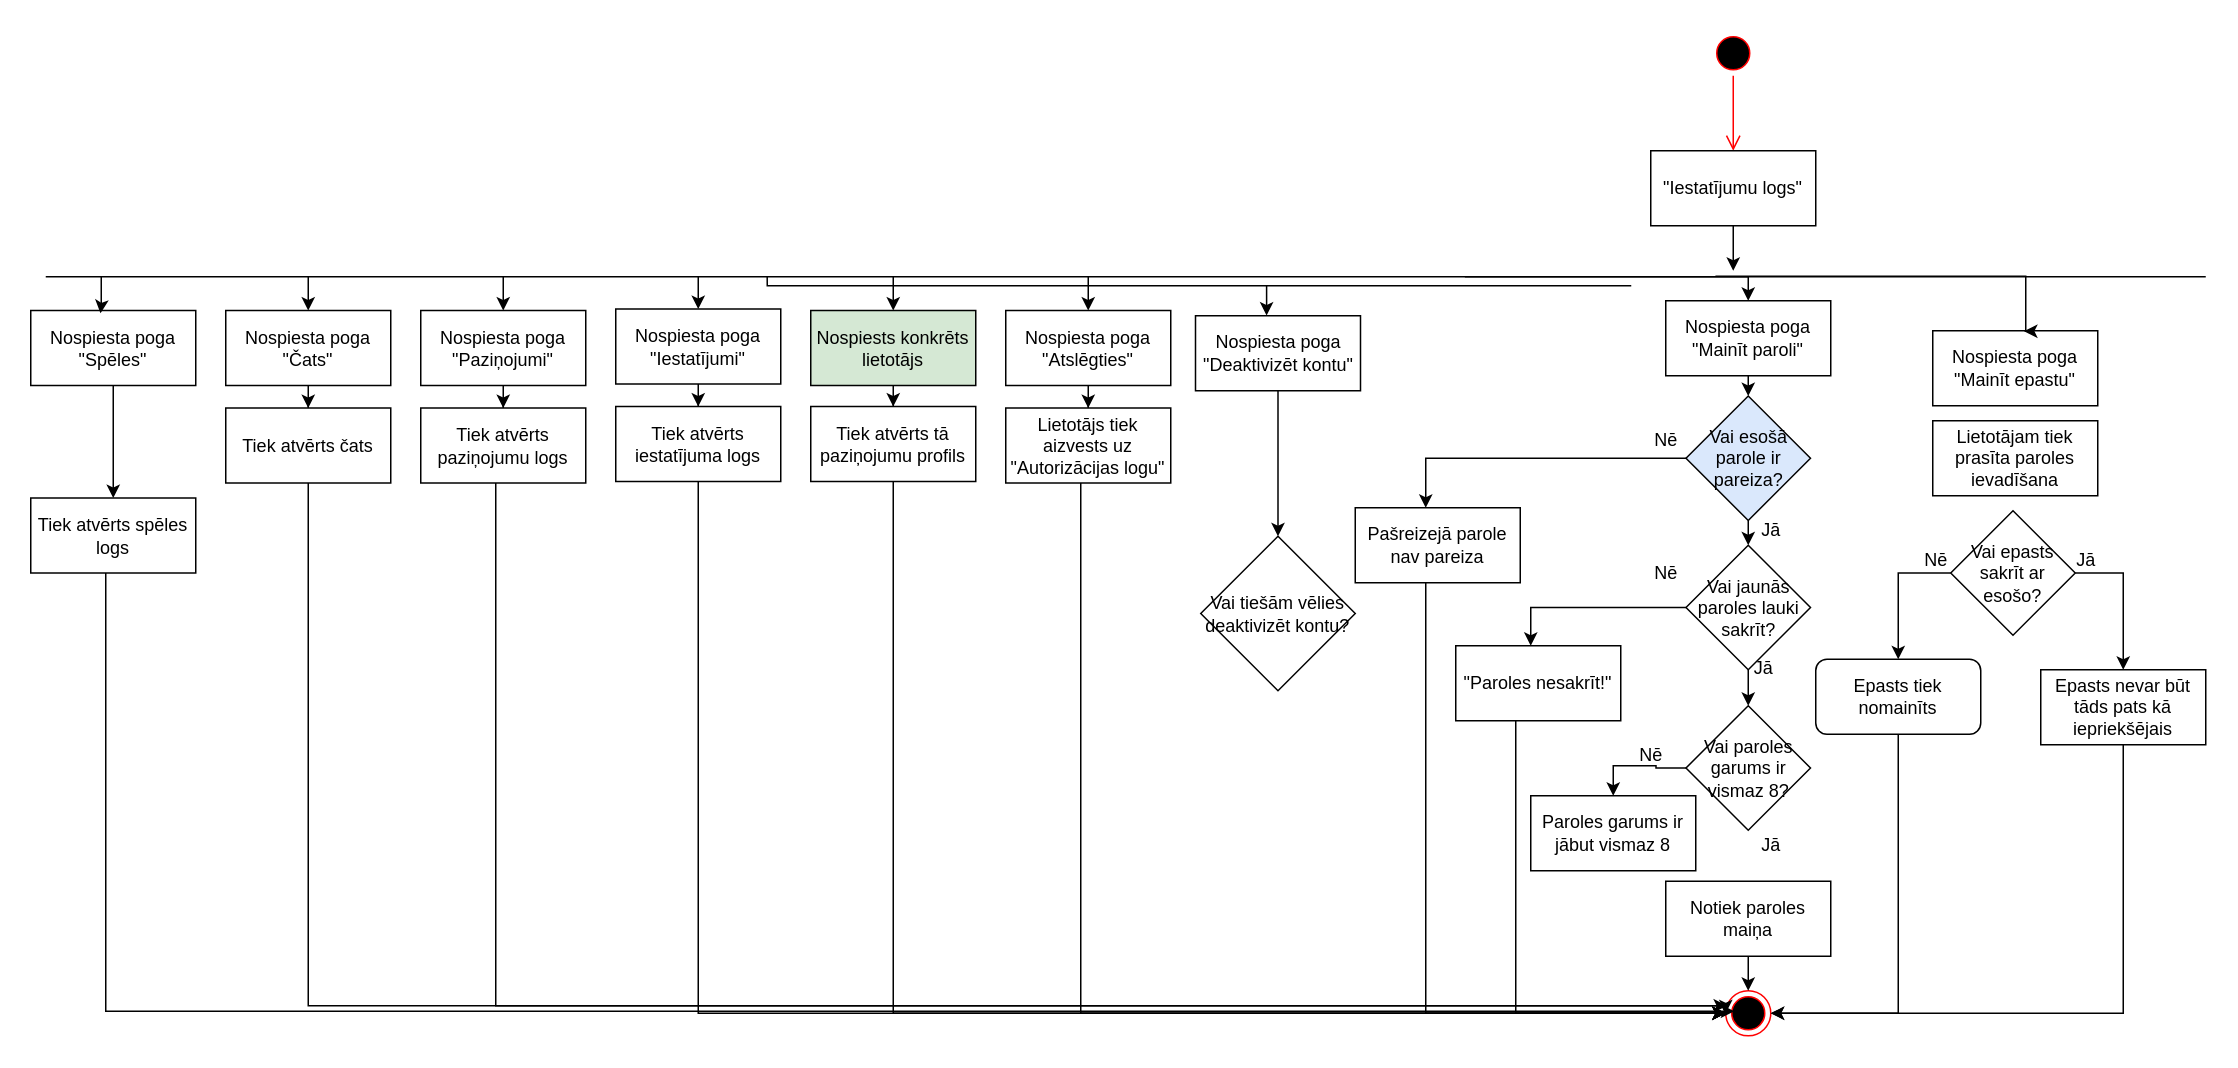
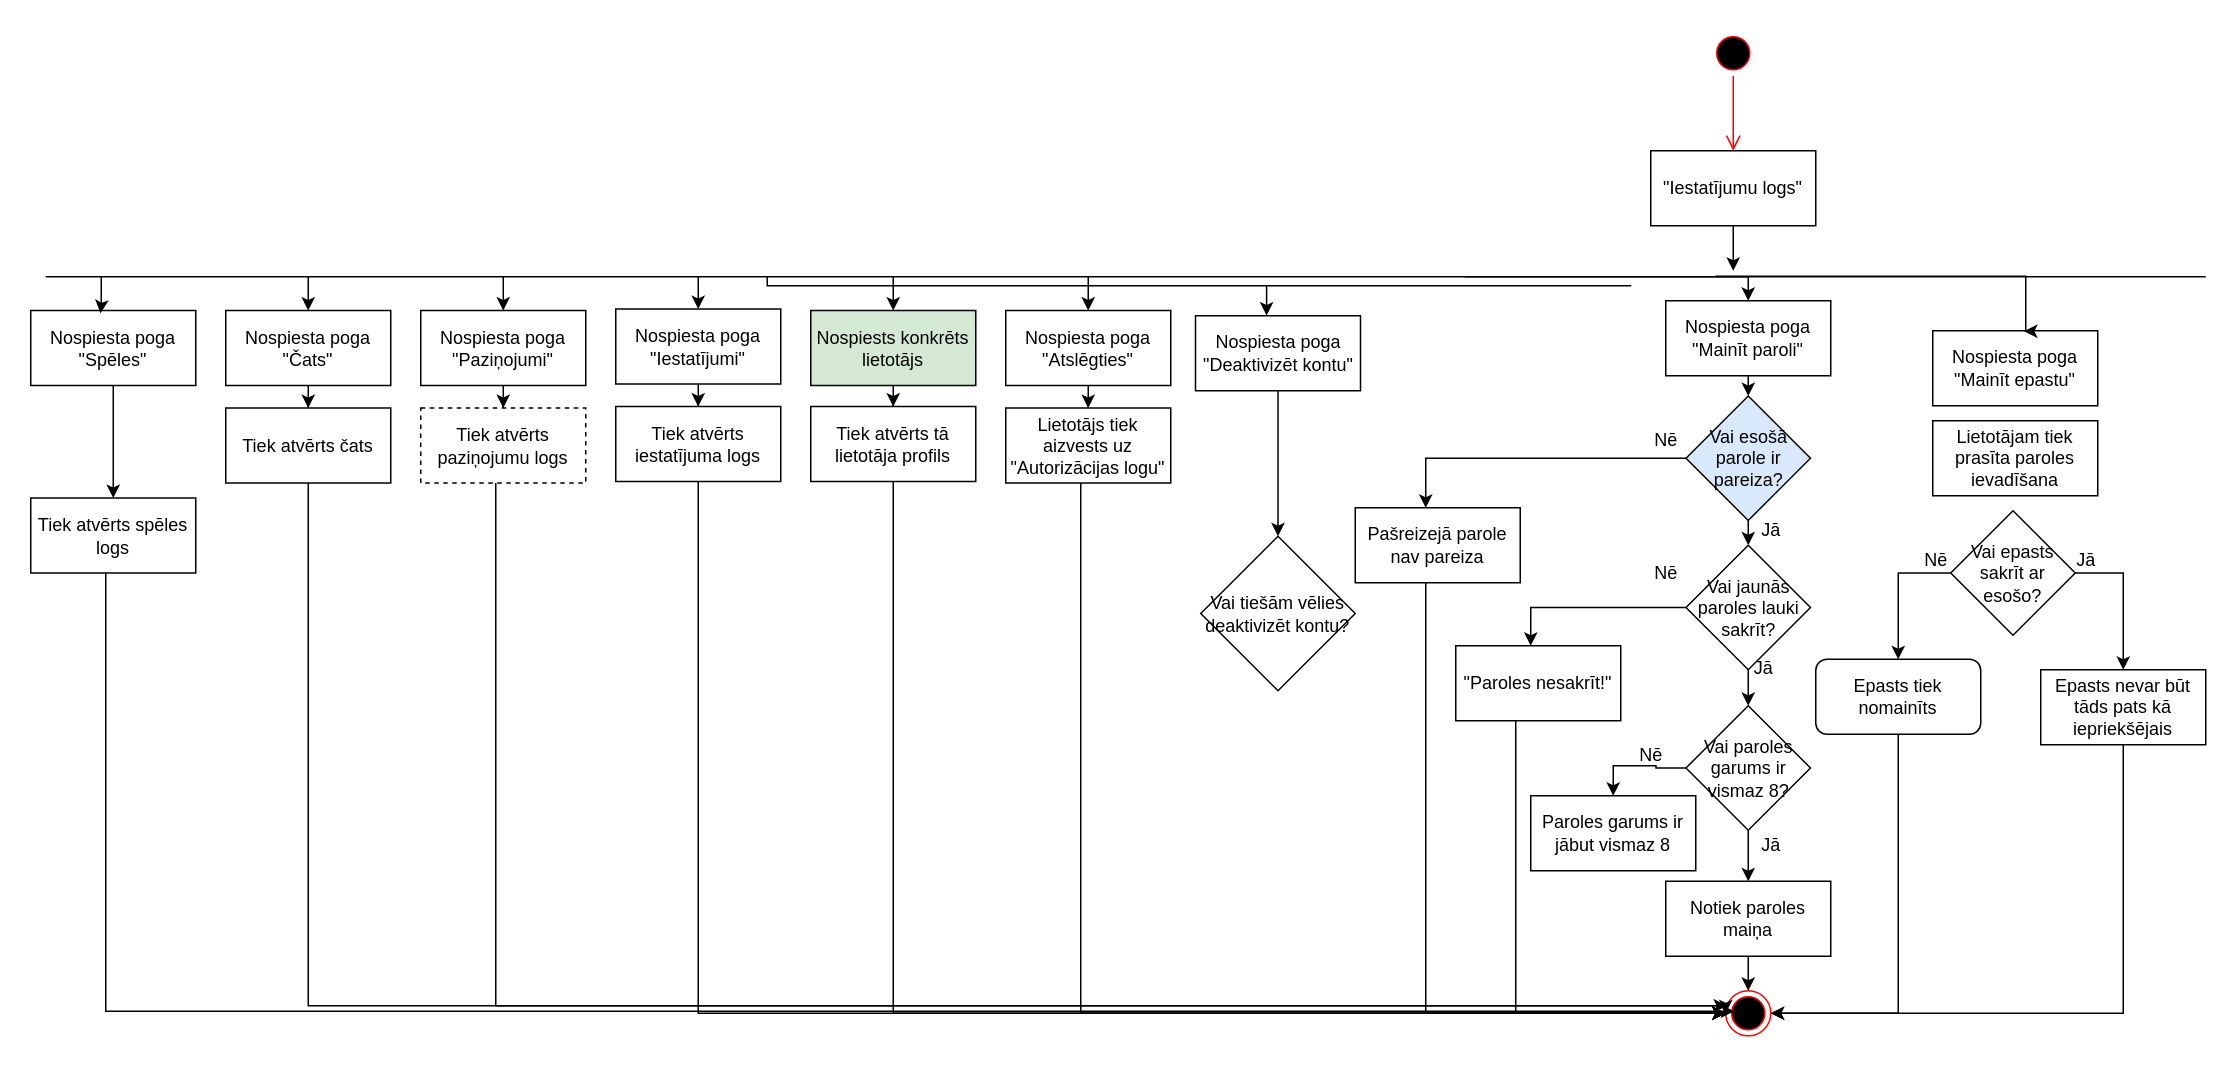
(893, 445) -> (893, 445)
(503, 446) -> (503, 446)
none -> (1748, 859)
